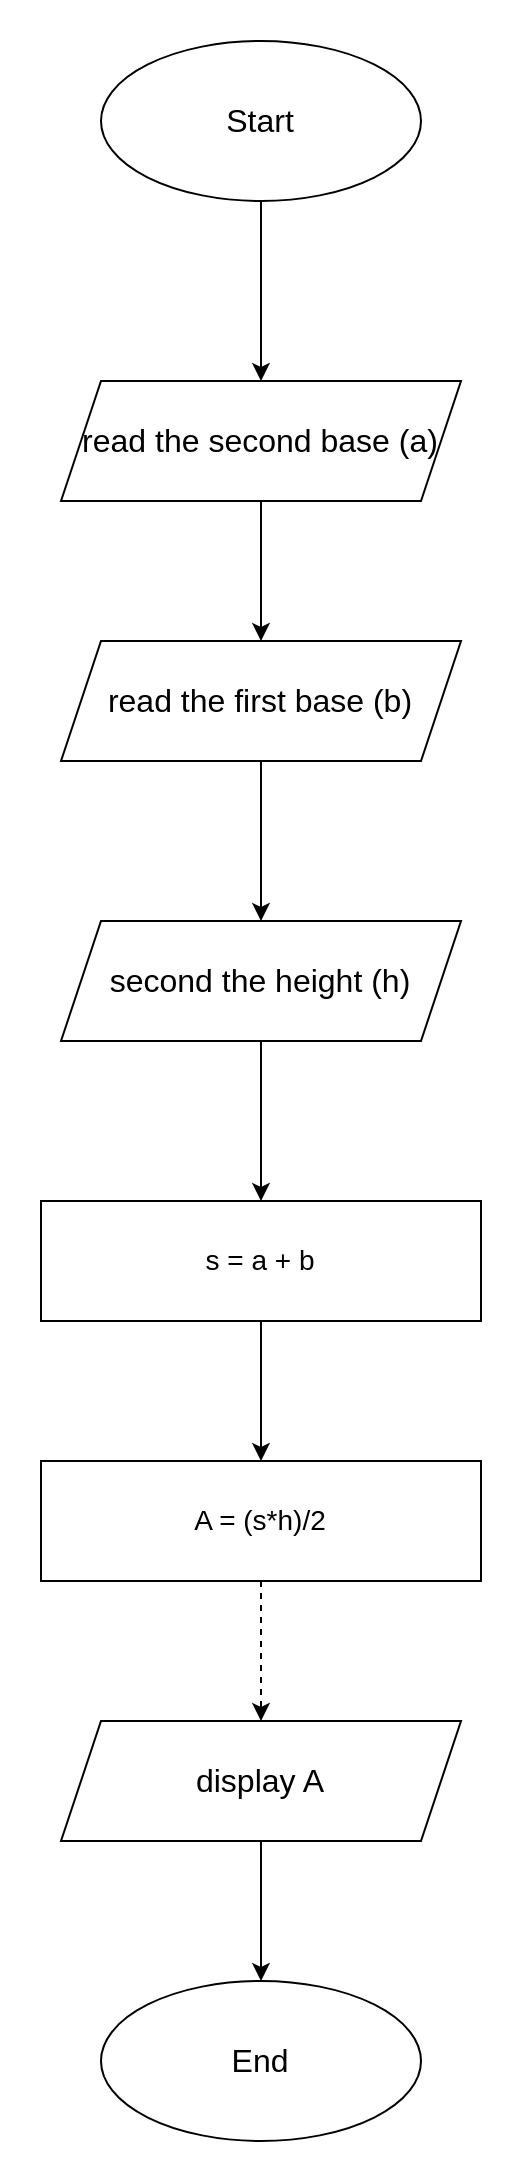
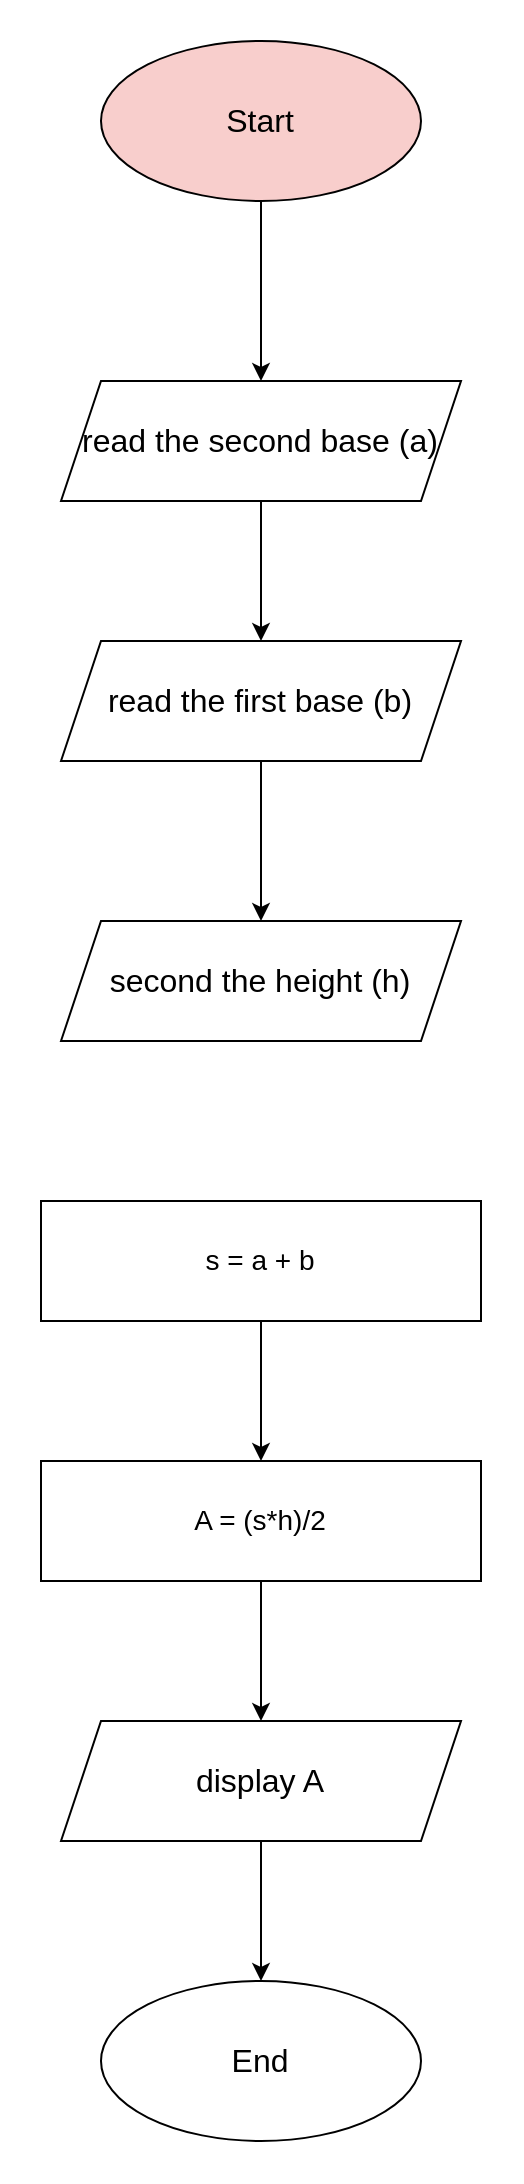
(261, 121) -> (261, 121)
(261, 1114) -> none
(261, 1642) -> (261, 1642)
